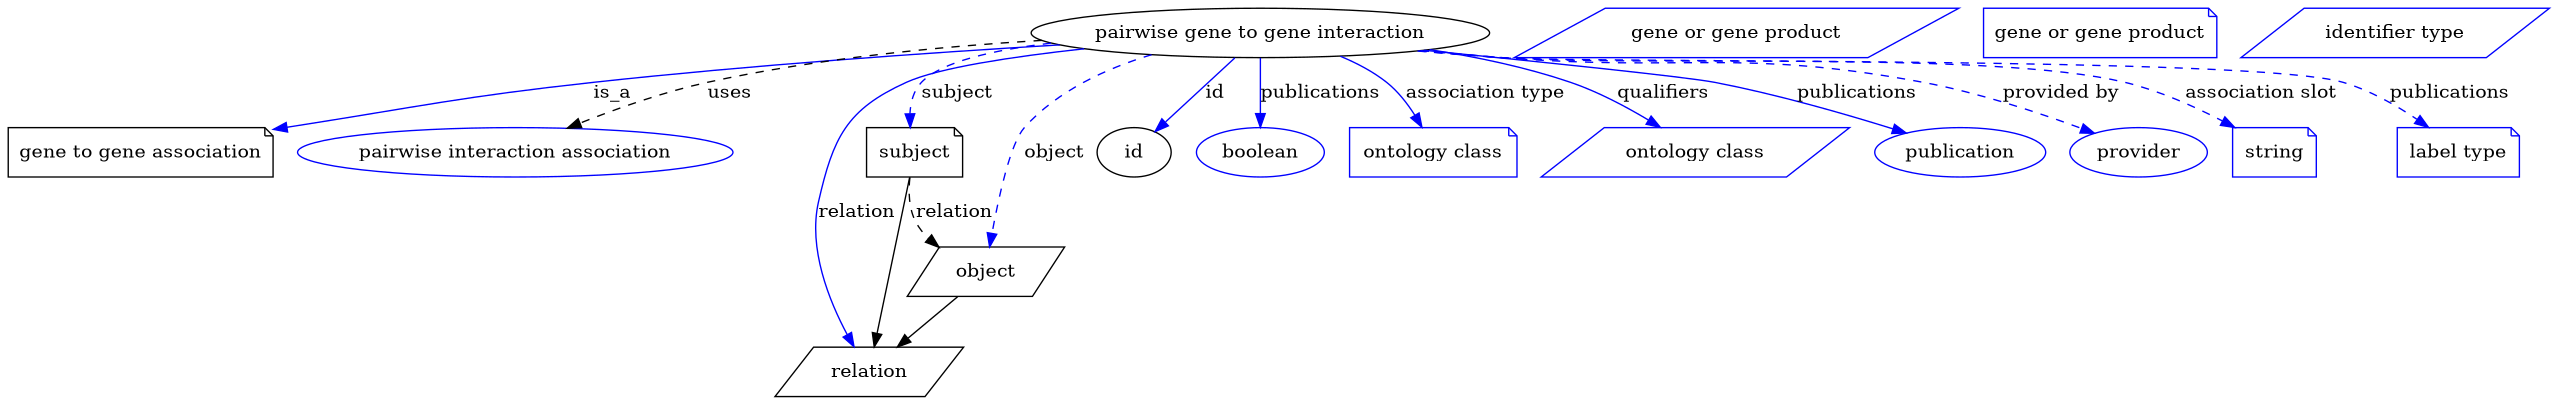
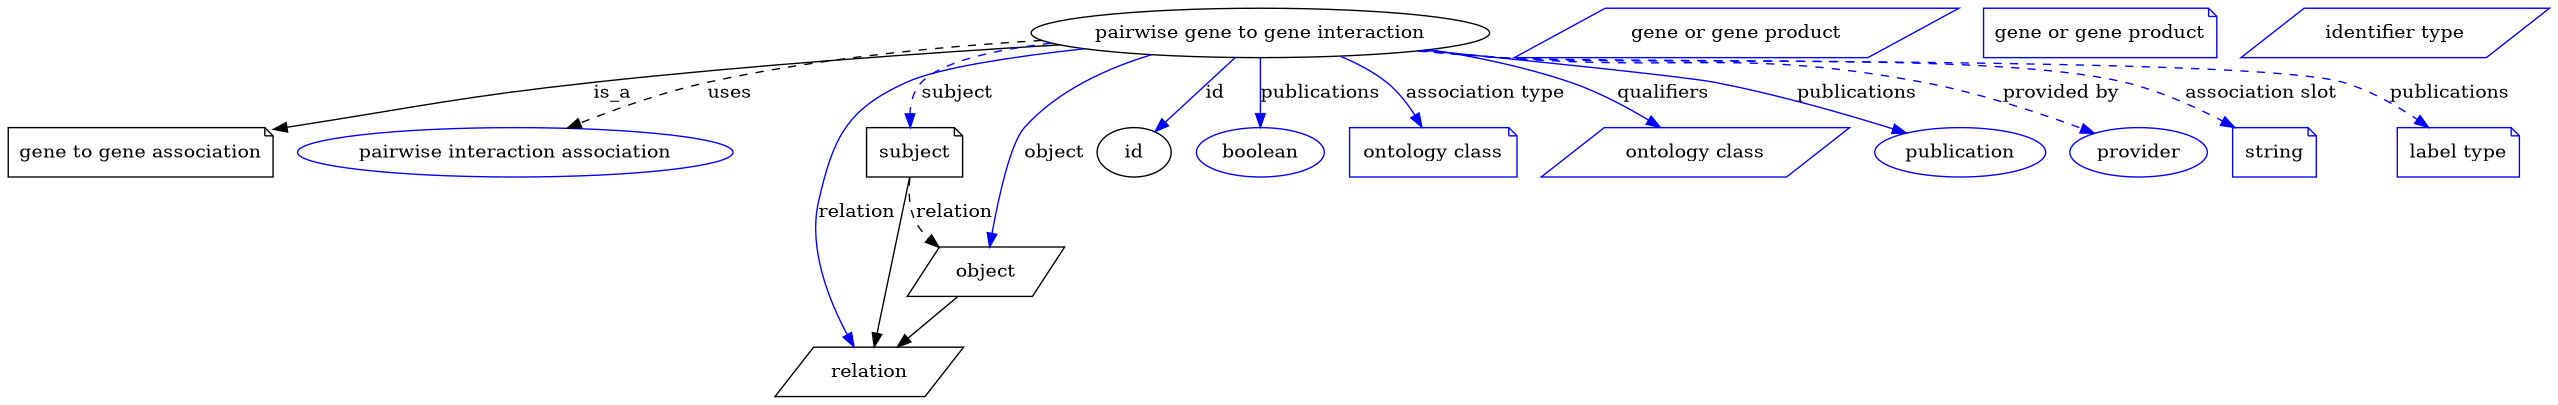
(672, 74) -> (672, 74)
(1037, 114) -> (1037, 114)
